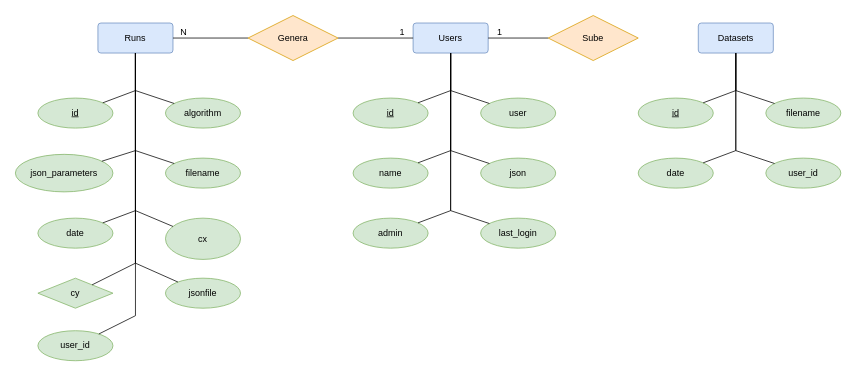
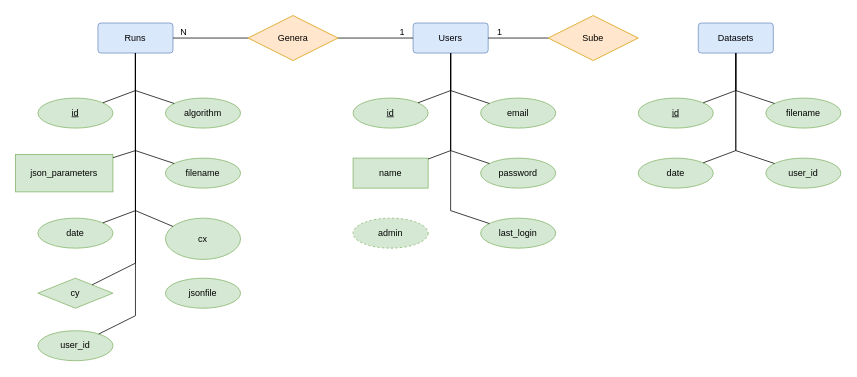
(518, 113) -> (518, 113)
(64, 173) -> (64, 173)
(390, 173) -> (390, 173)
(518, 173) -> (518, 173)
(434, 216) -> none
(390, 233) -> (390, 233)
(158, 273) -> none
